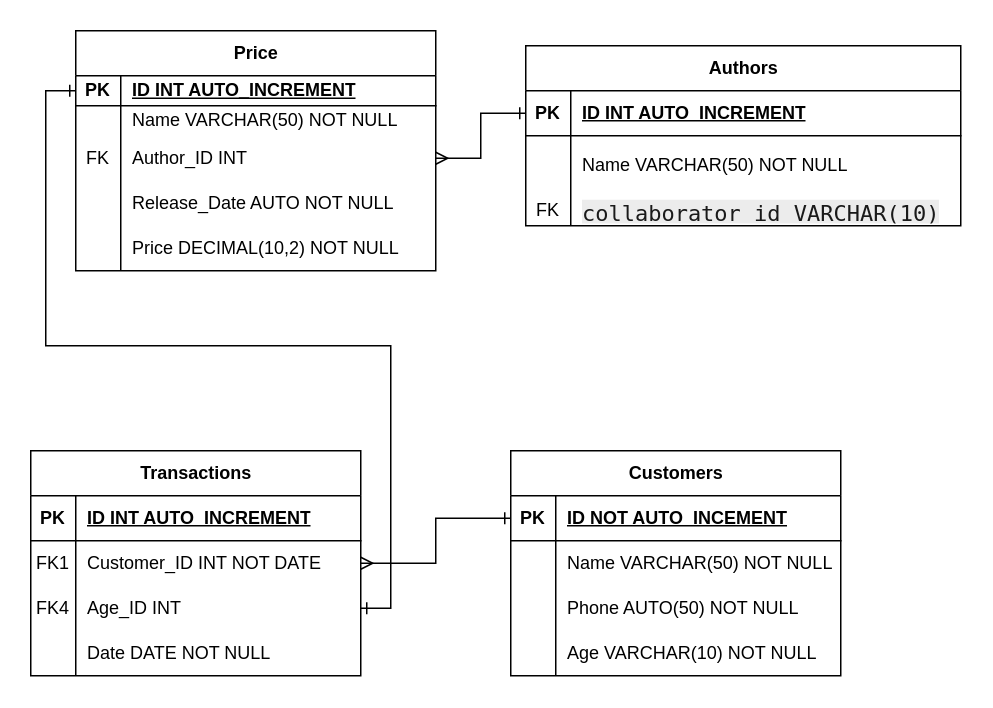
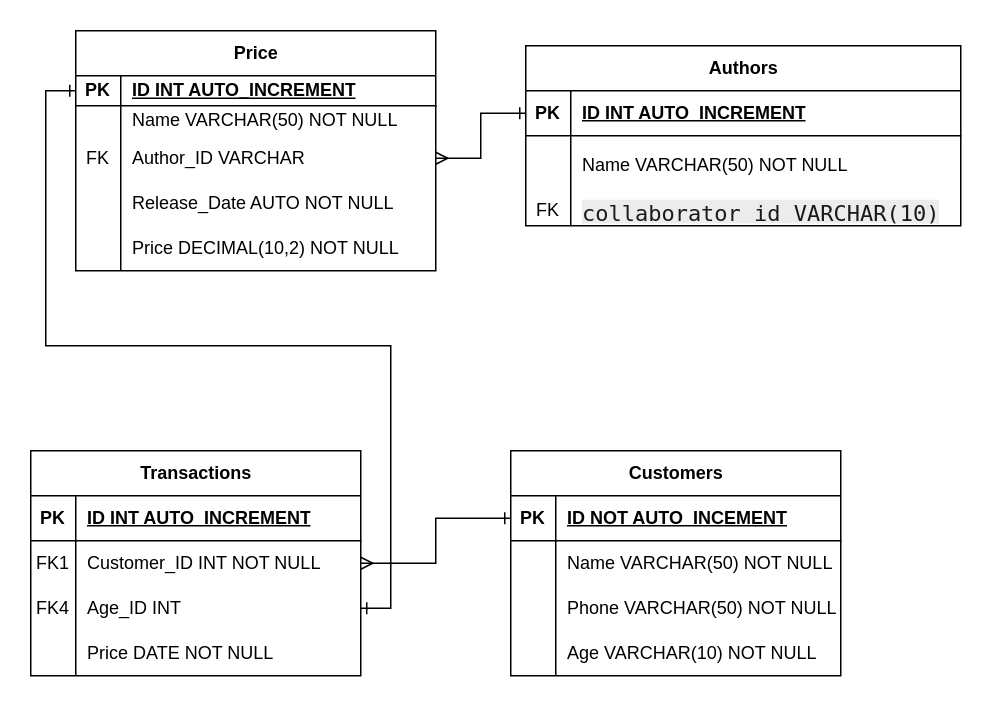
(196, 158) -> (216, 158)
(202, 563) -> (202, 563)
(677, 608) -> (692, 608)
(171, 653) -> (174, 653)
